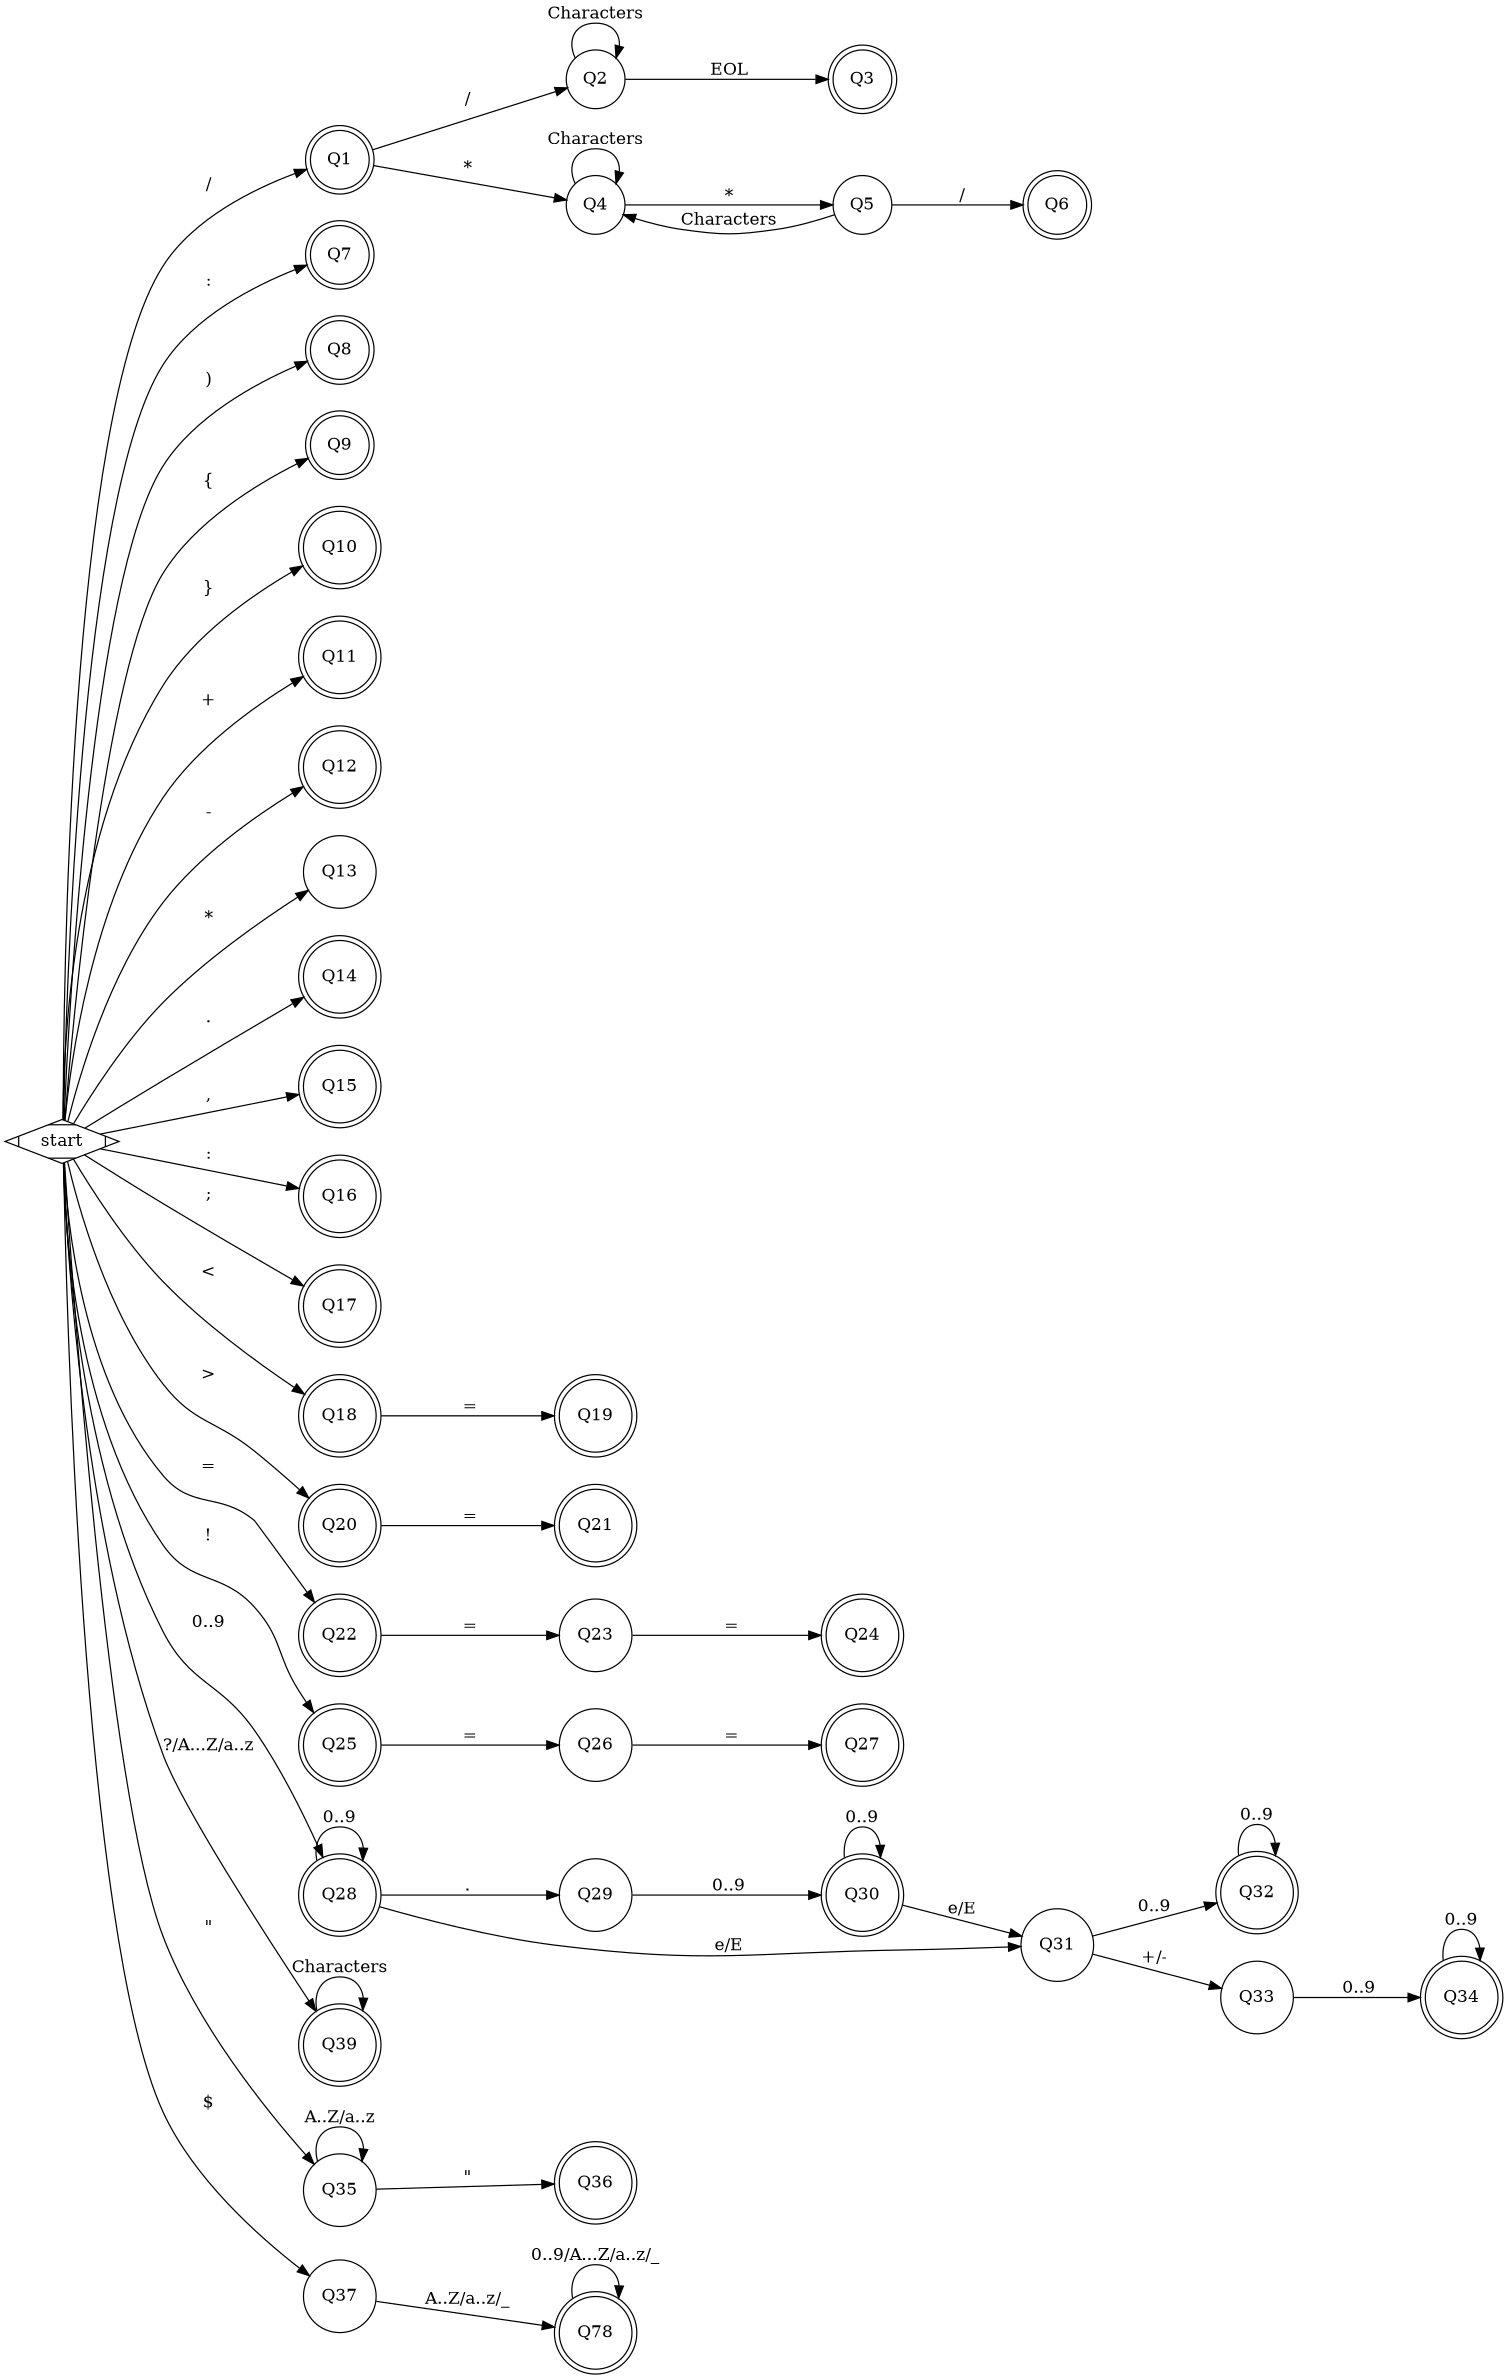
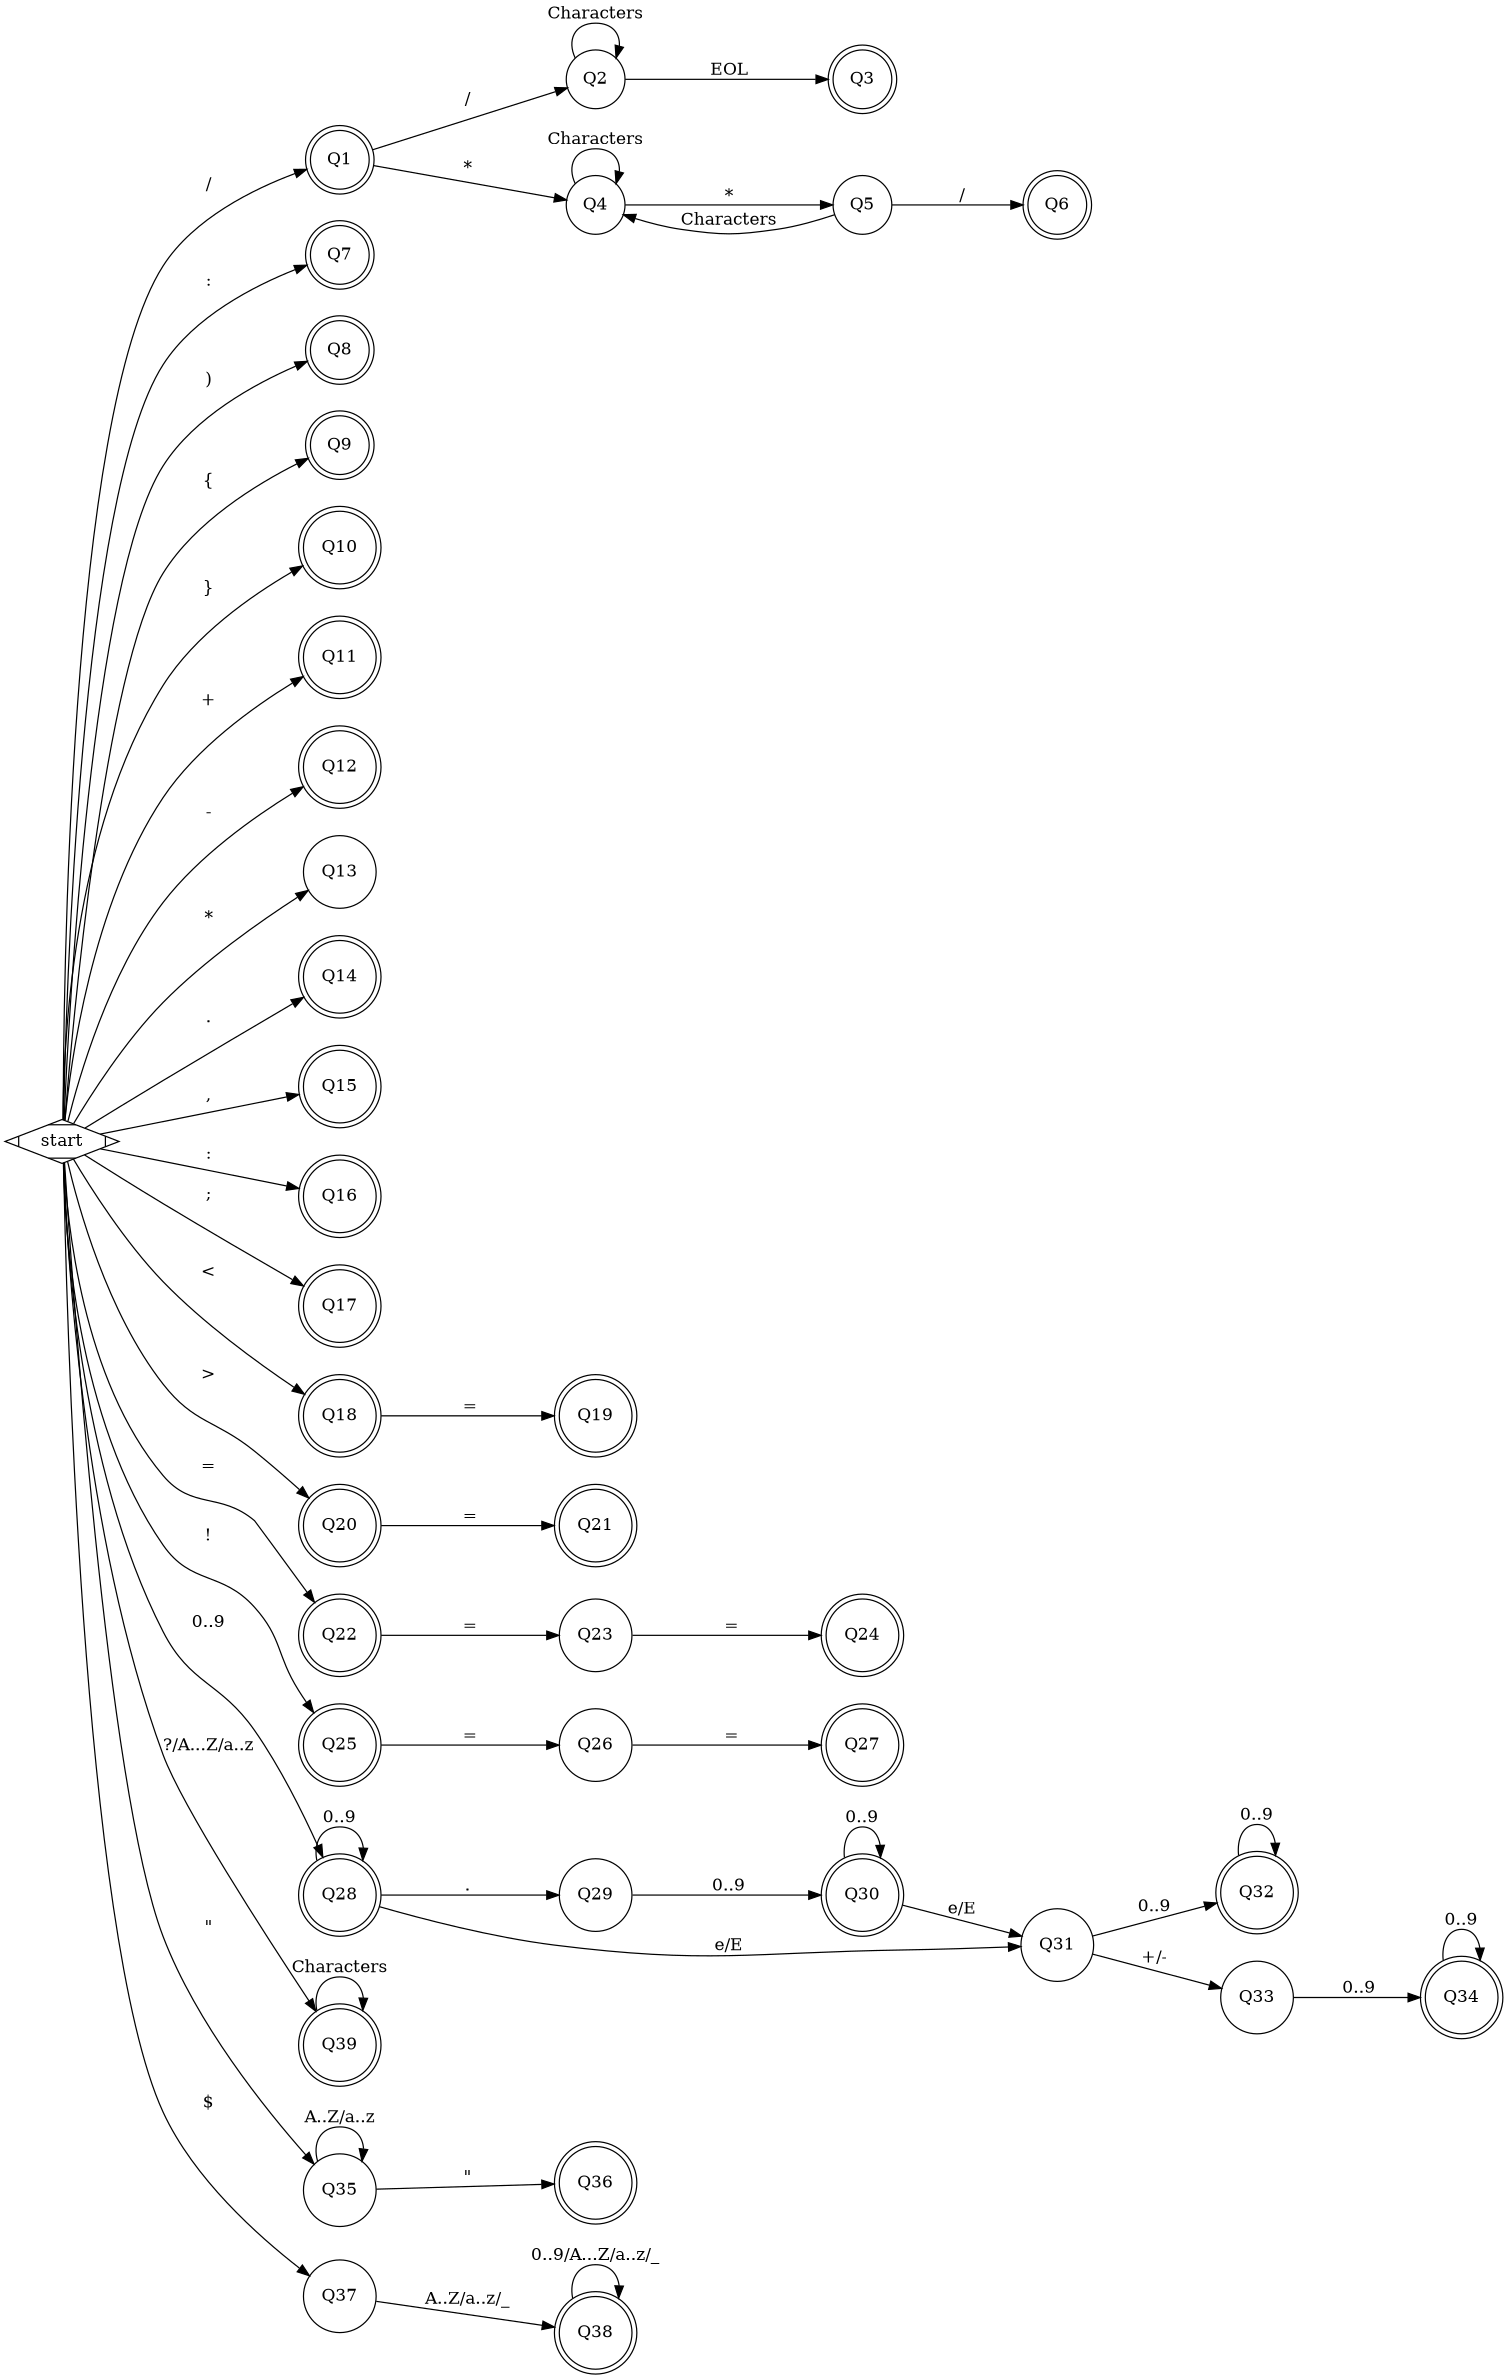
(596, 2333) -> (596, 2333)
